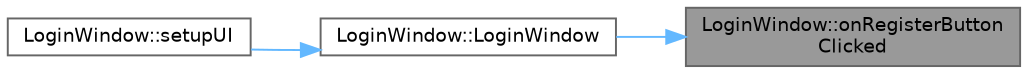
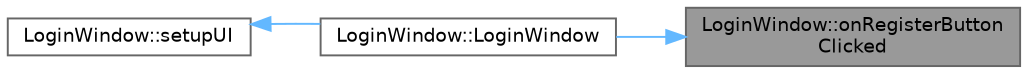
(276, 50) -> (296, 24)
